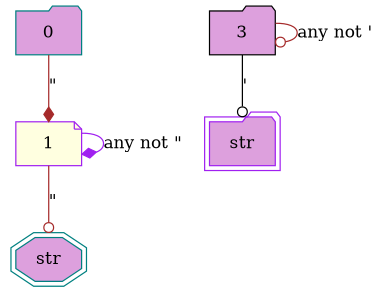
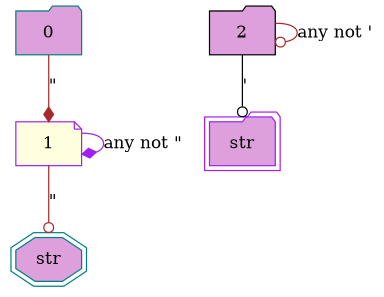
(242, 33) -> (242, 33)
